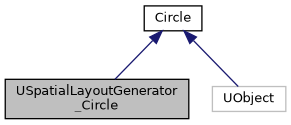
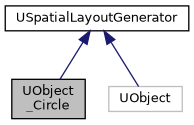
(173, 18) -> (97, 18)
(97, 99) -> (49, 99)
